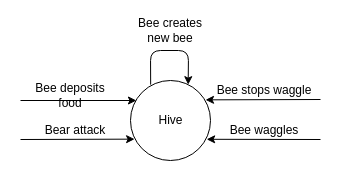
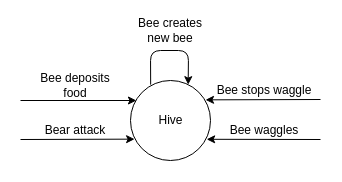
(71, 96) -> (76, 86)
